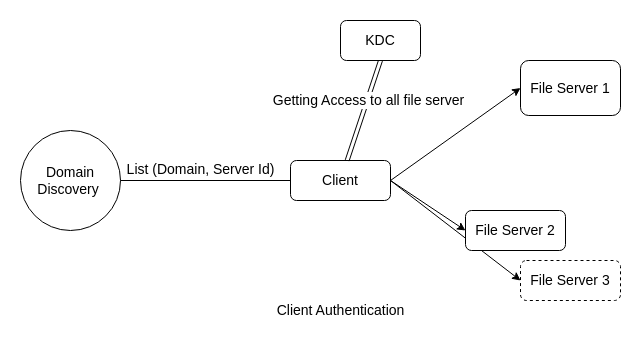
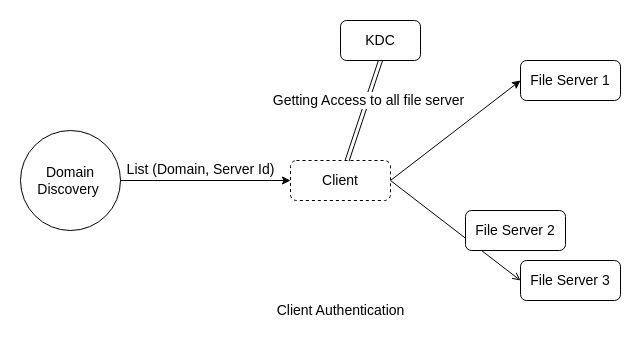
(571, 88) -> (571, 81)
(286, 181) -> (282, 181)
(341, 181) -> (341, 181)
(435, 210) -> none
(514, 275) -> (516, 277)
(571, 281) -> (571, 281)
